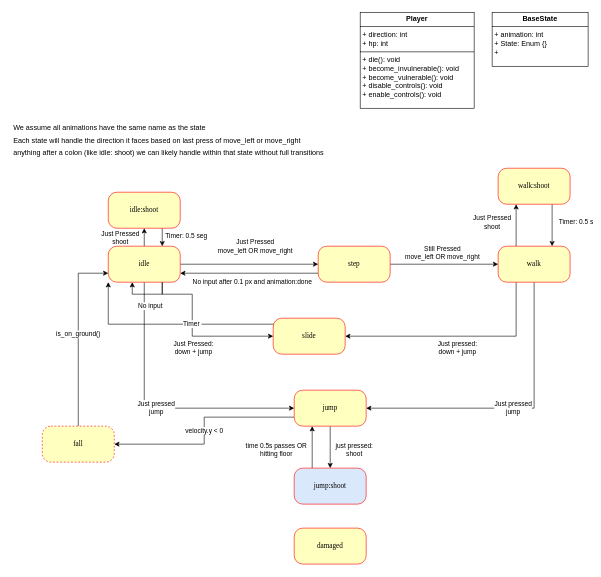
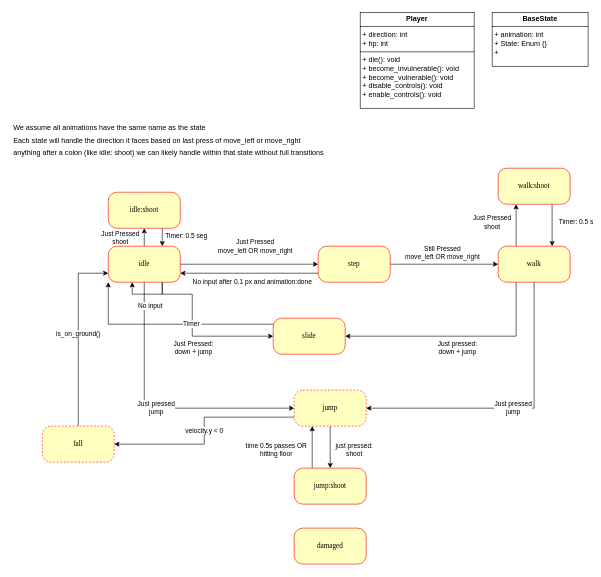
(330, 408) -> (330, 408)
(330, 486) -> (330, 486)
